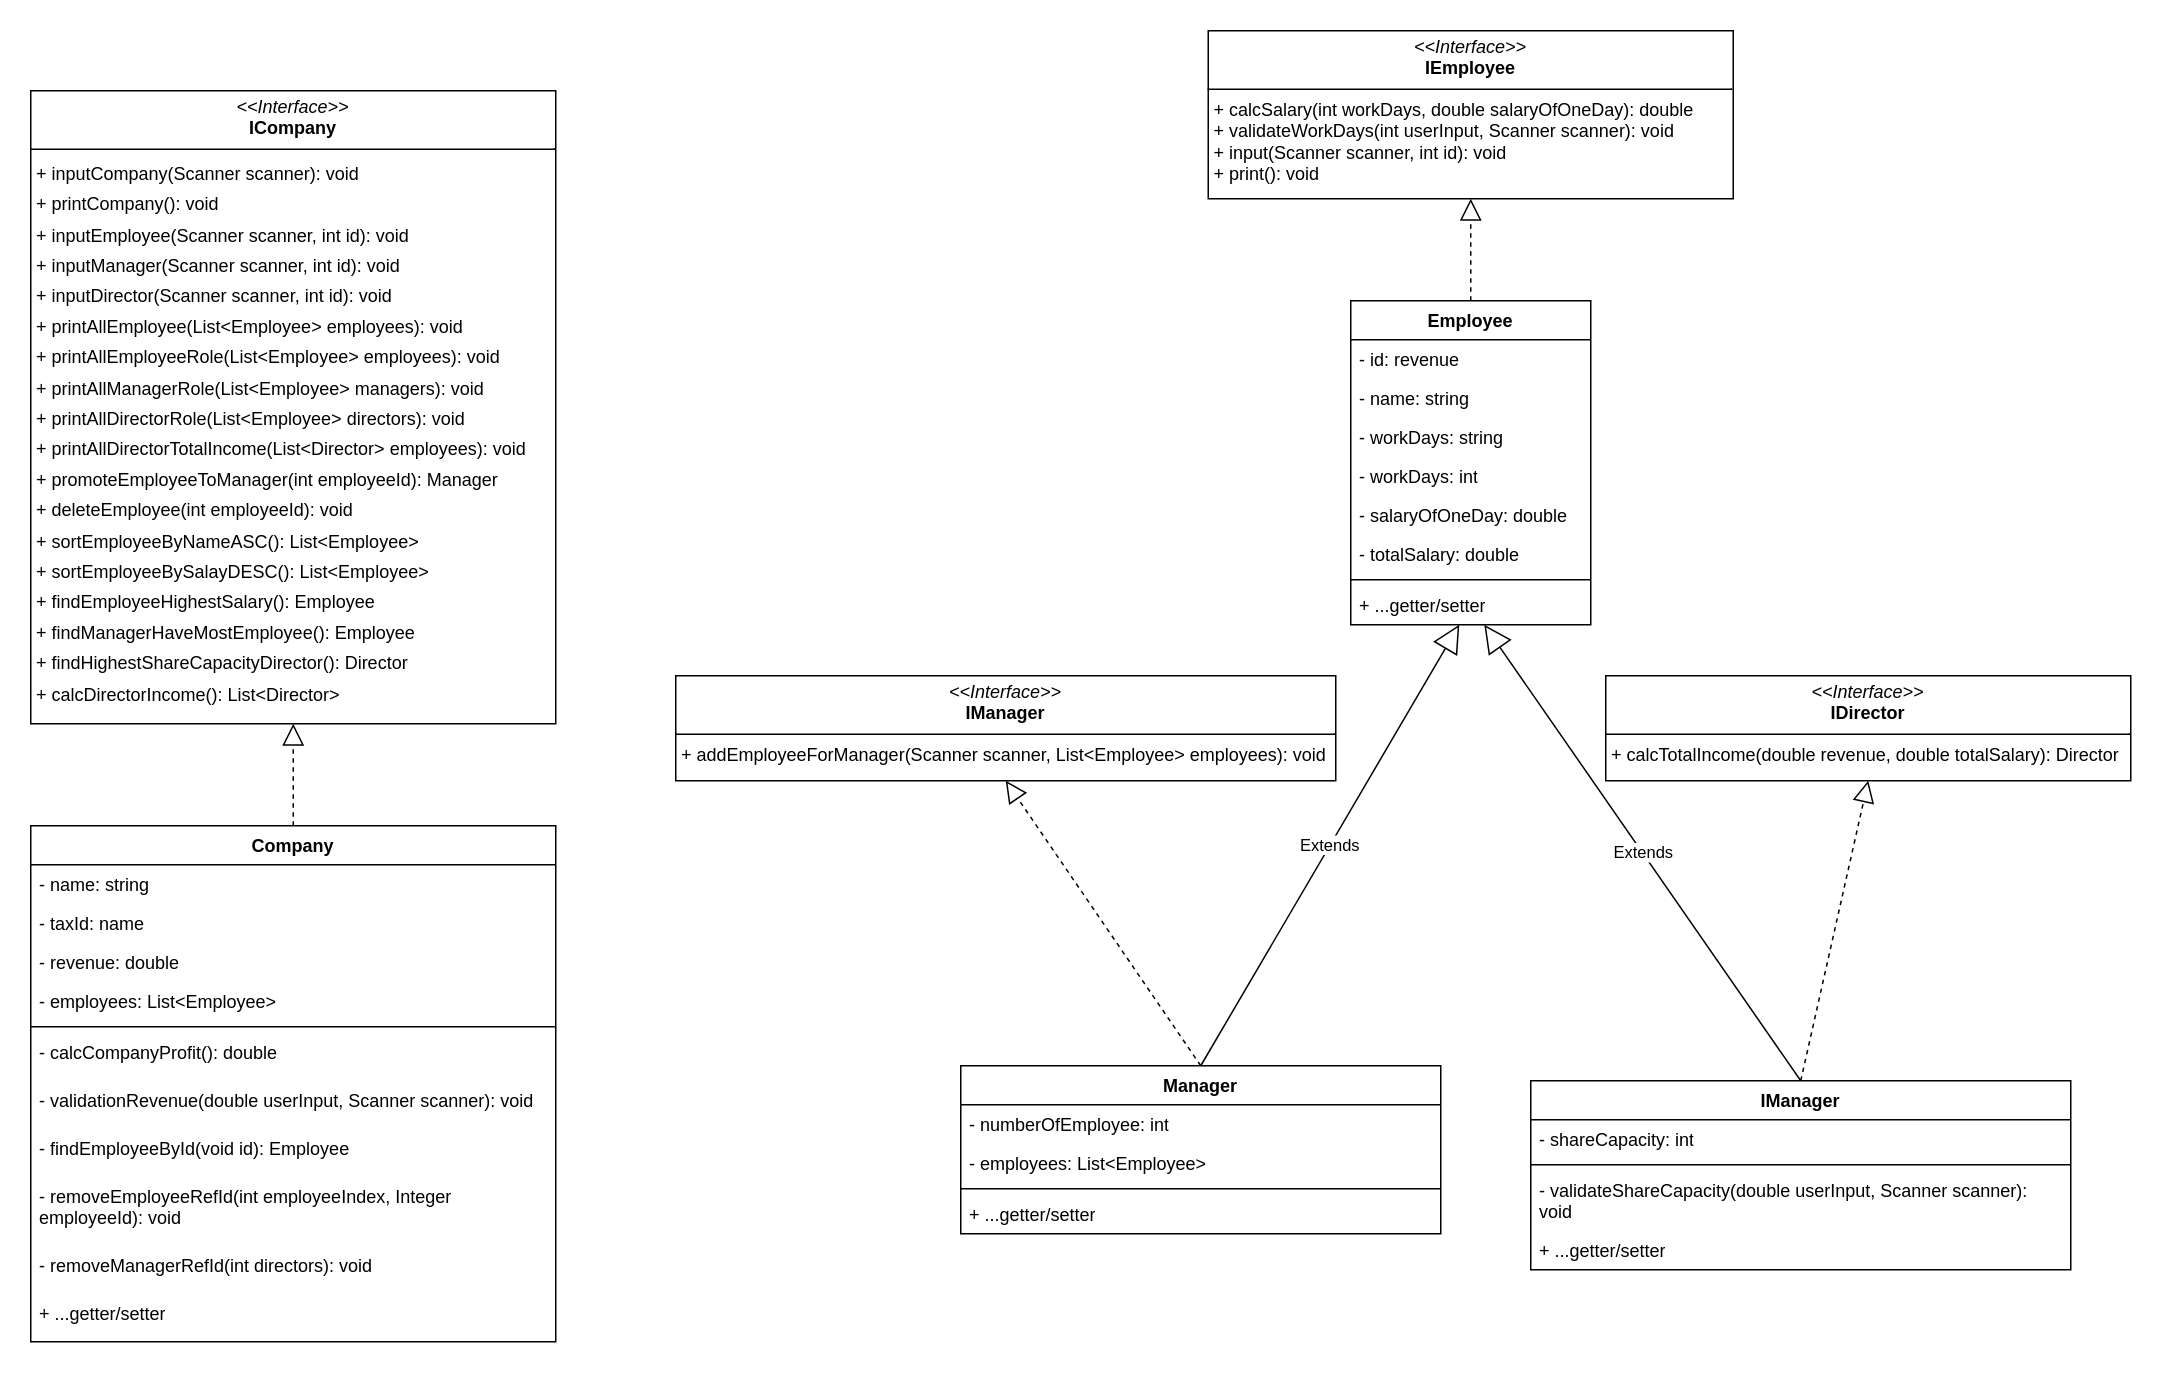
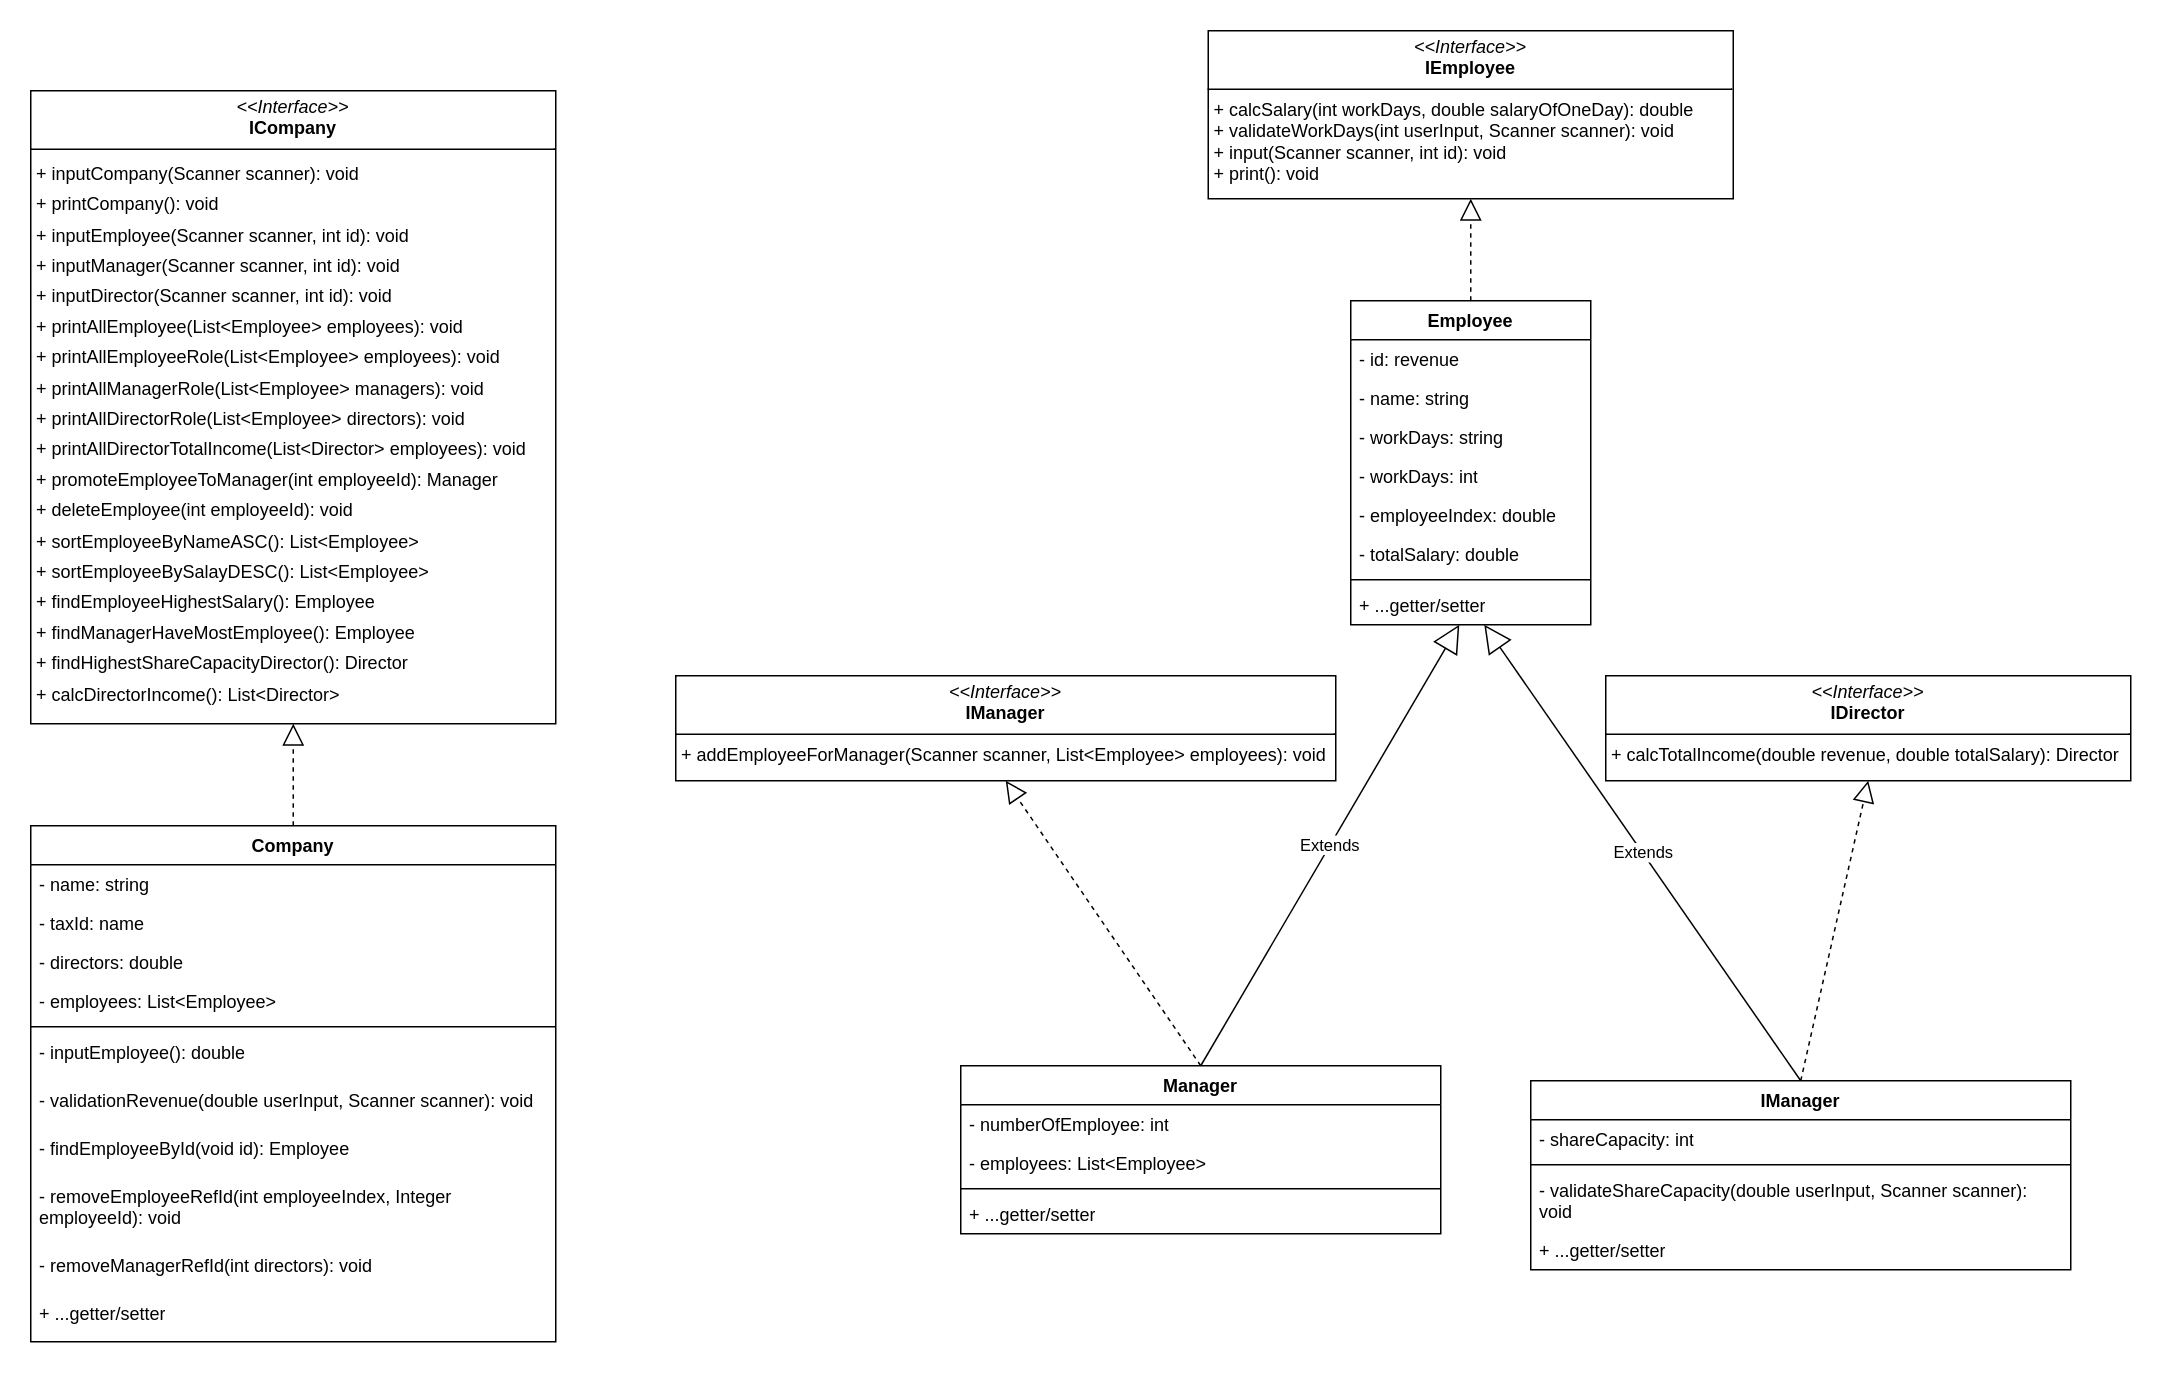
(1469, 517) -> (1464, 517)
(116, 964) -> (124, 964)
(172, 1054) -> (152, 1054)
